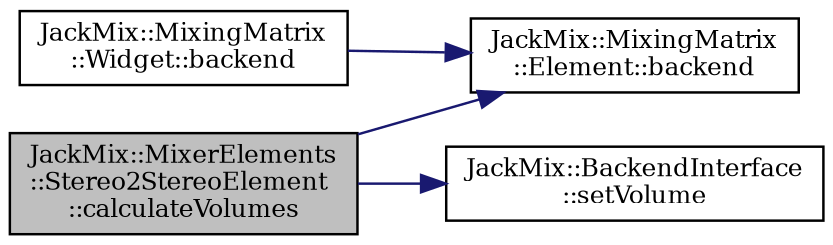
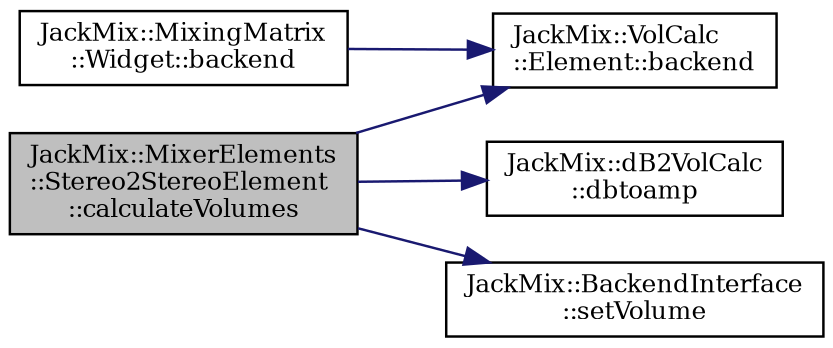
(635, 55) -> (635, 51)
none -> (635, 179)
